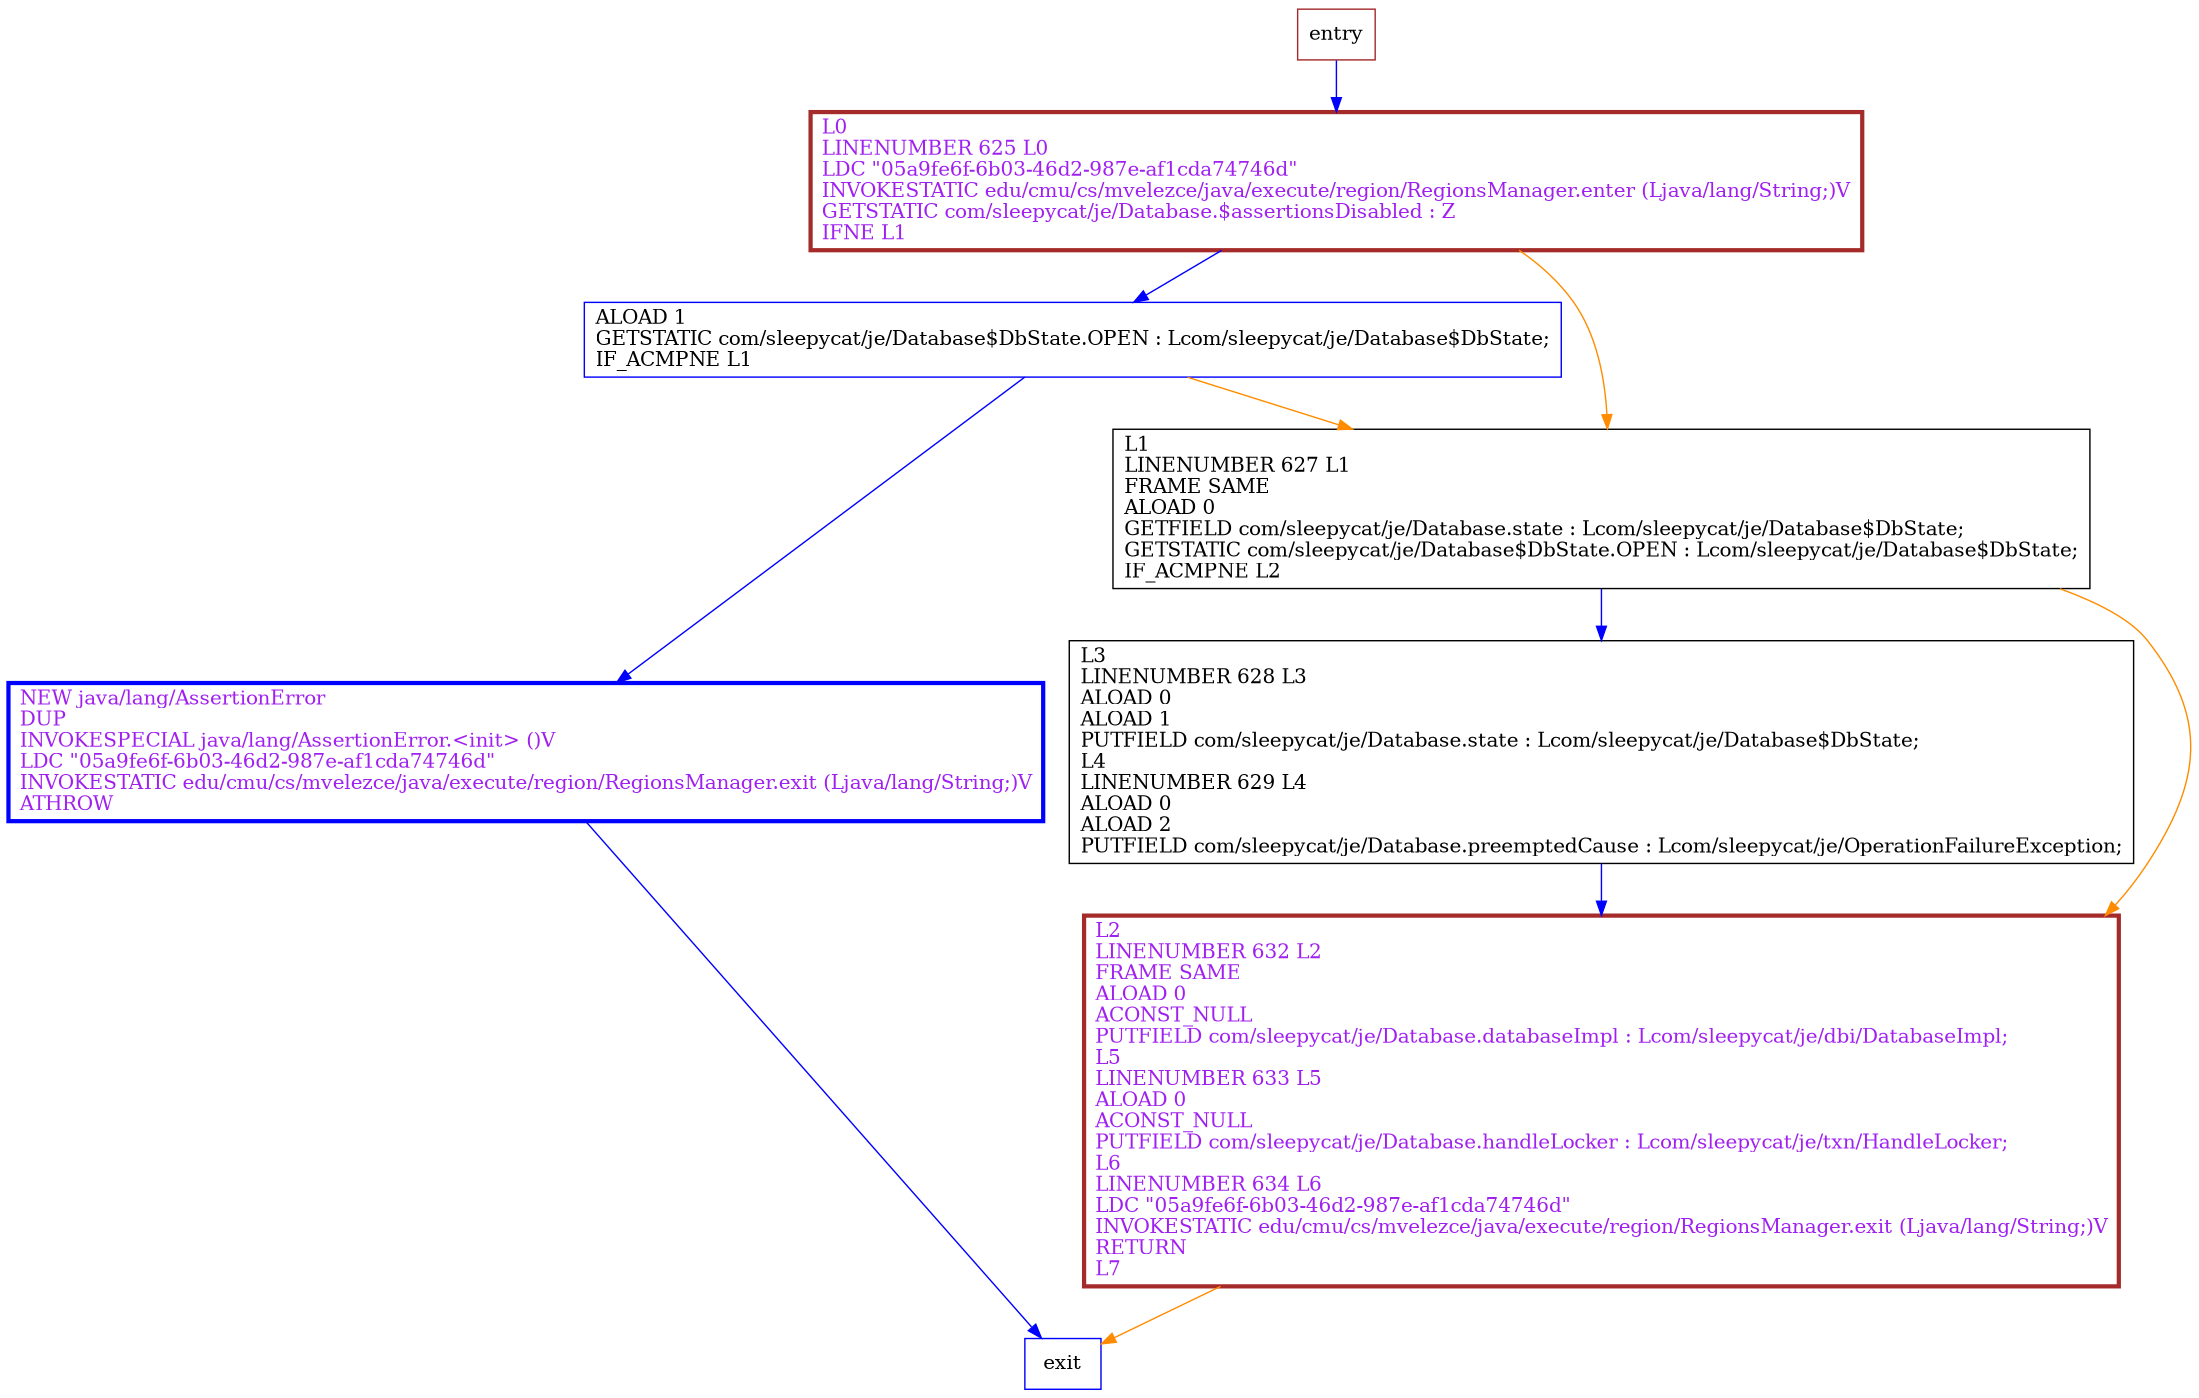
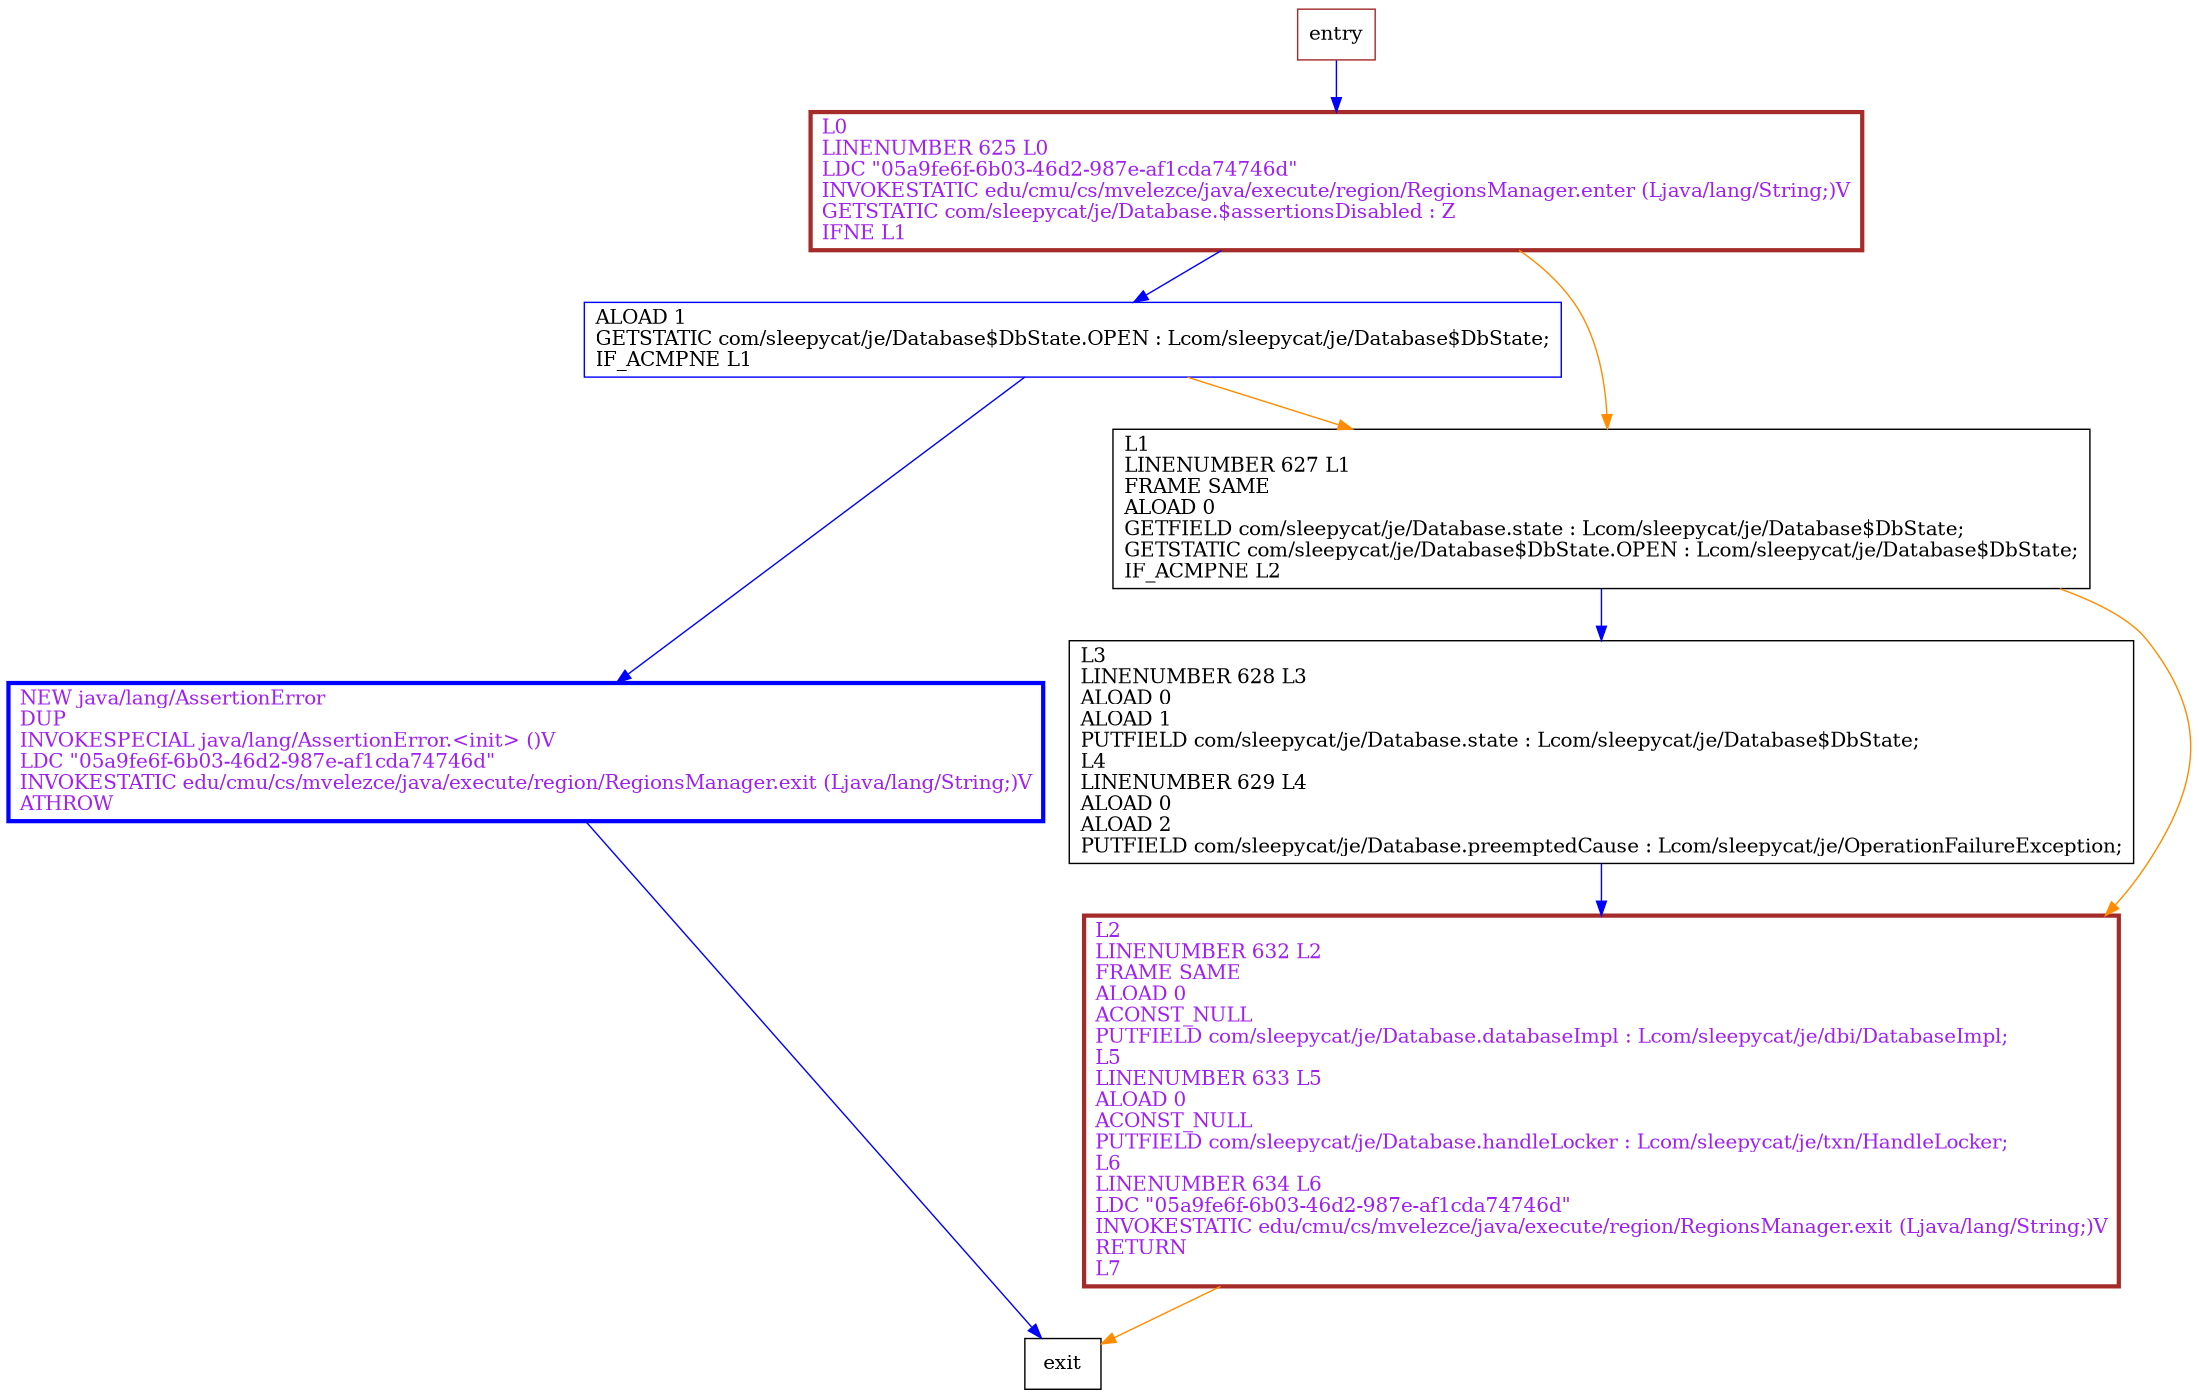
(1063, 1364) -> (1063, 1364)
